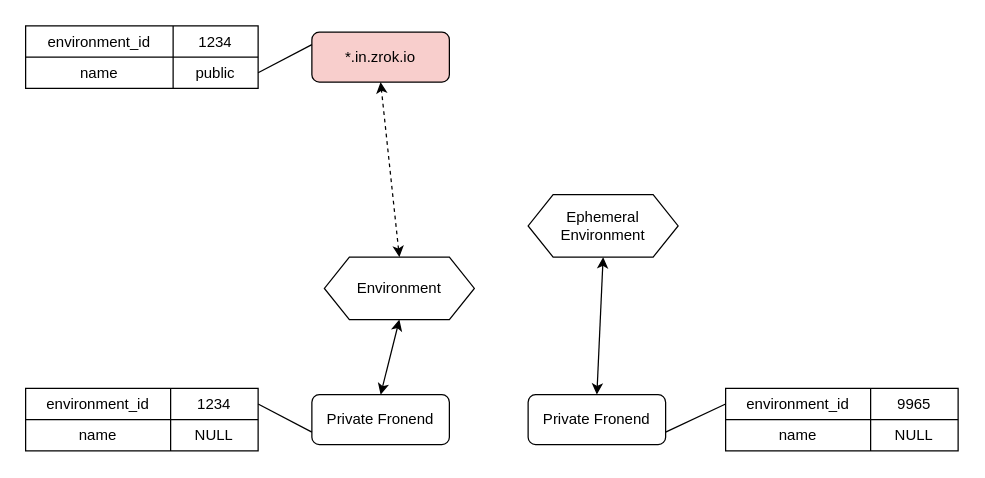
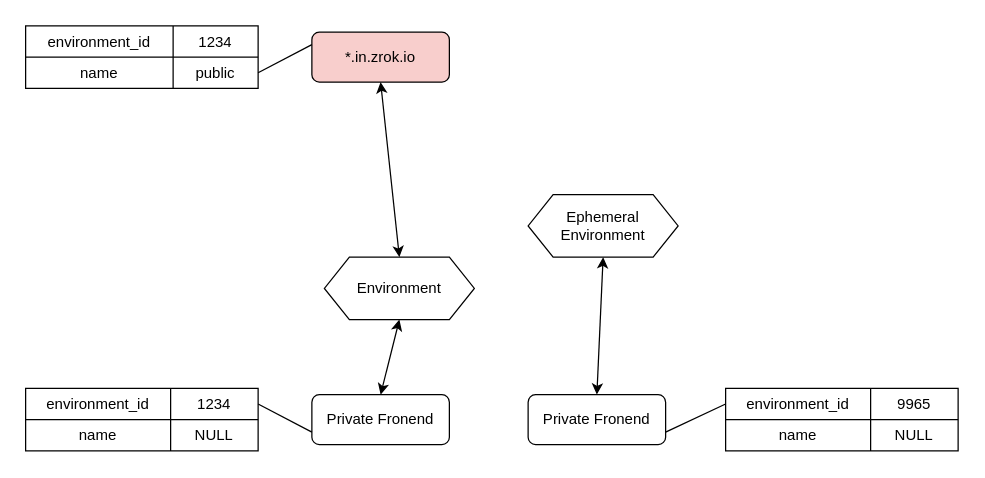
(390, 168) -> (390, 168)
